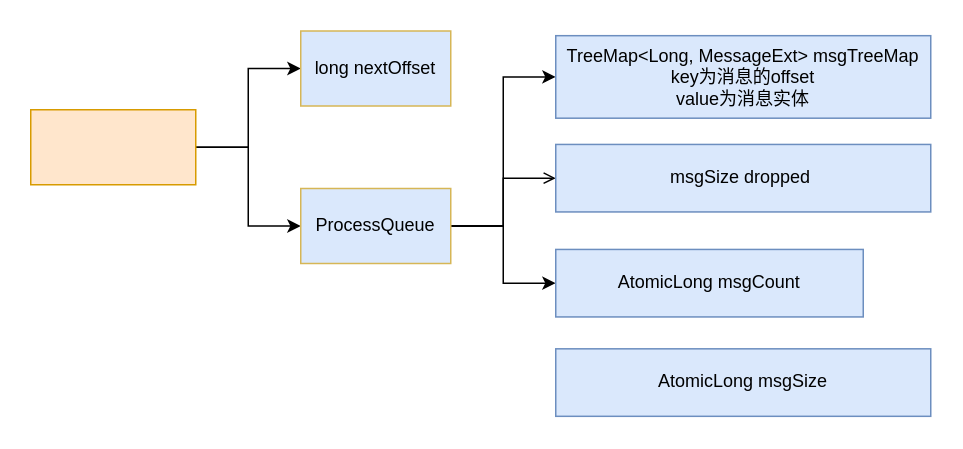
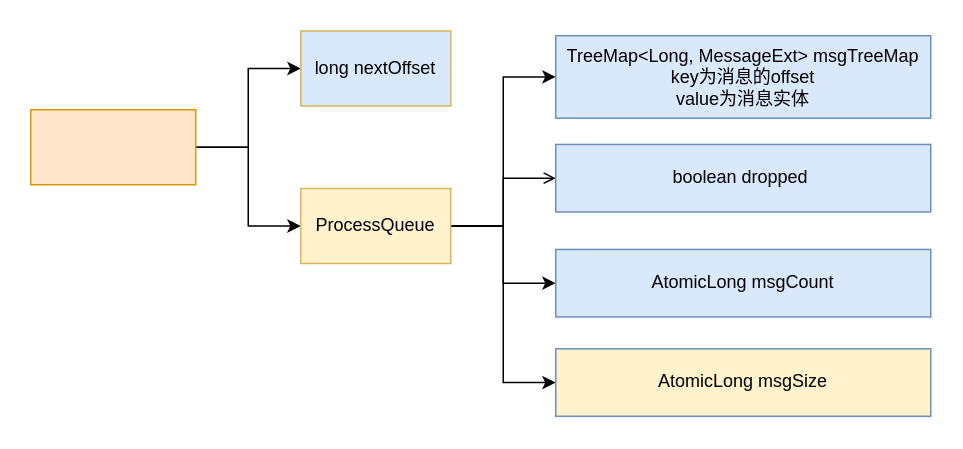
(743, 178) -> (743, 178)
(376, 226) -> (376, 226)
(710, 283) -> (743, 283)
none -> (503, 354)
(743, 382) -> (743, 382)
